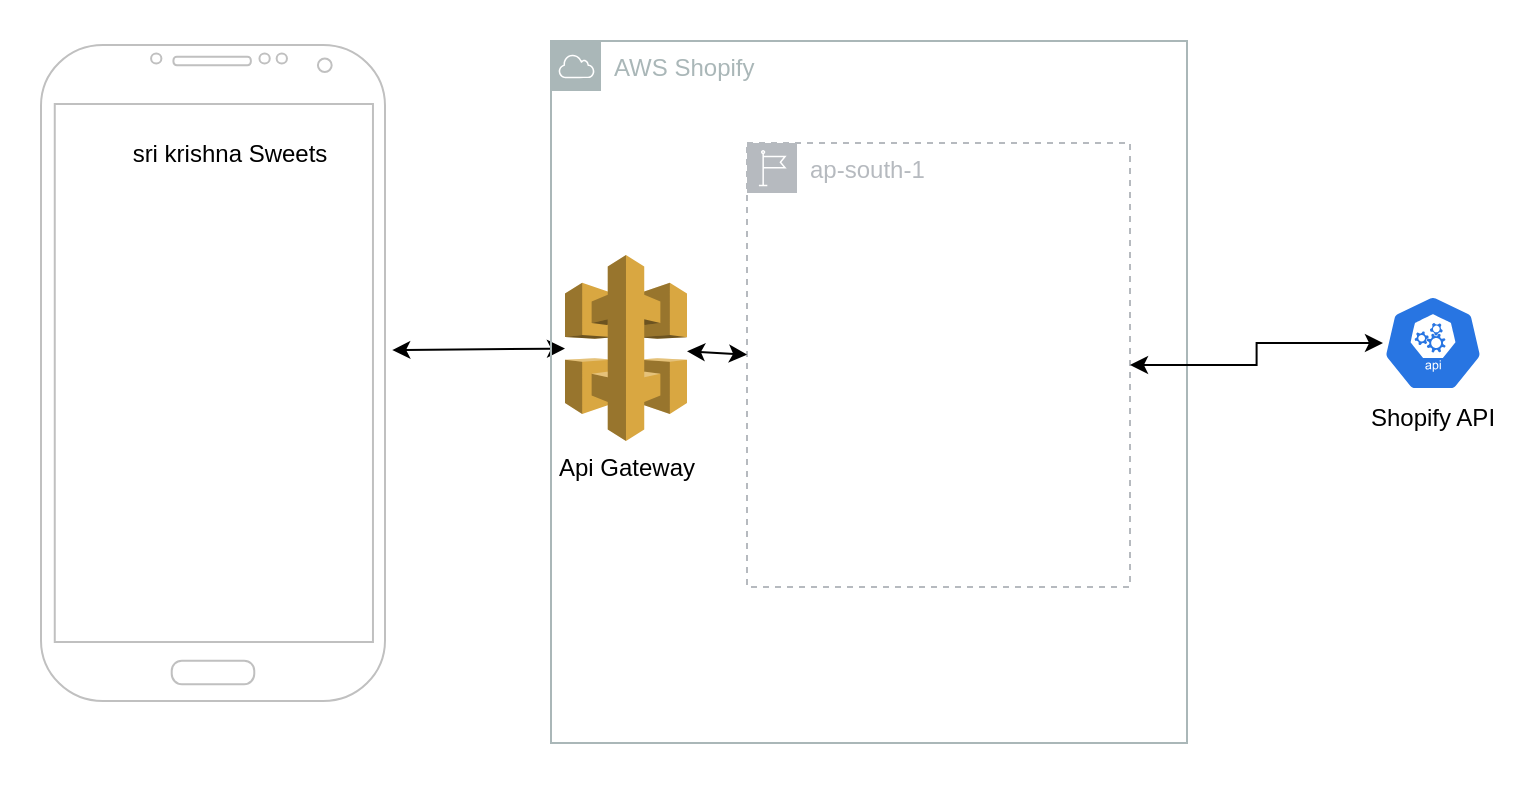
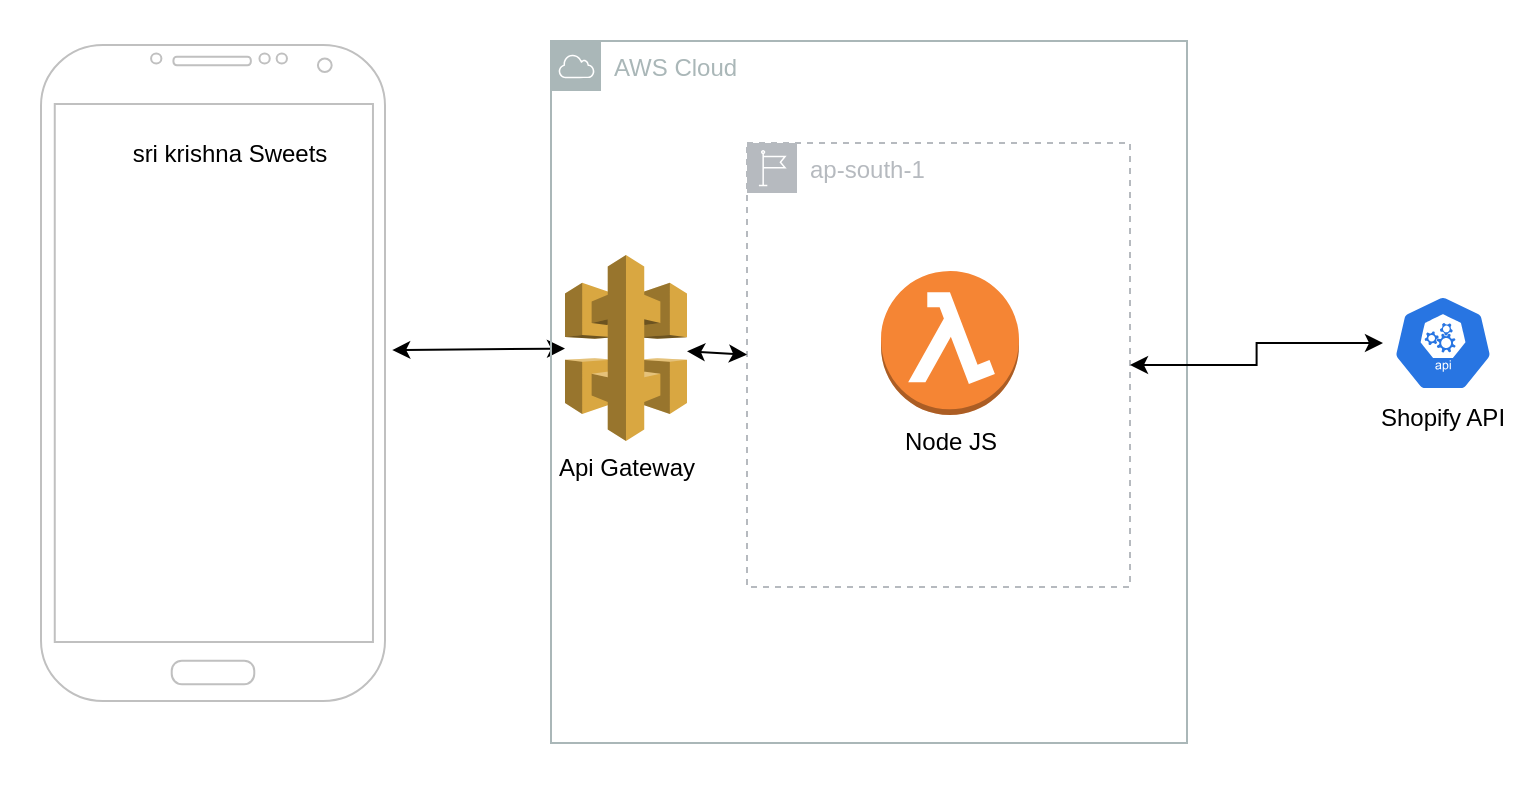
(683, 69) -> (669, 69)
none -> (950, 343)
(1433, 343) -> (1443, 343)
